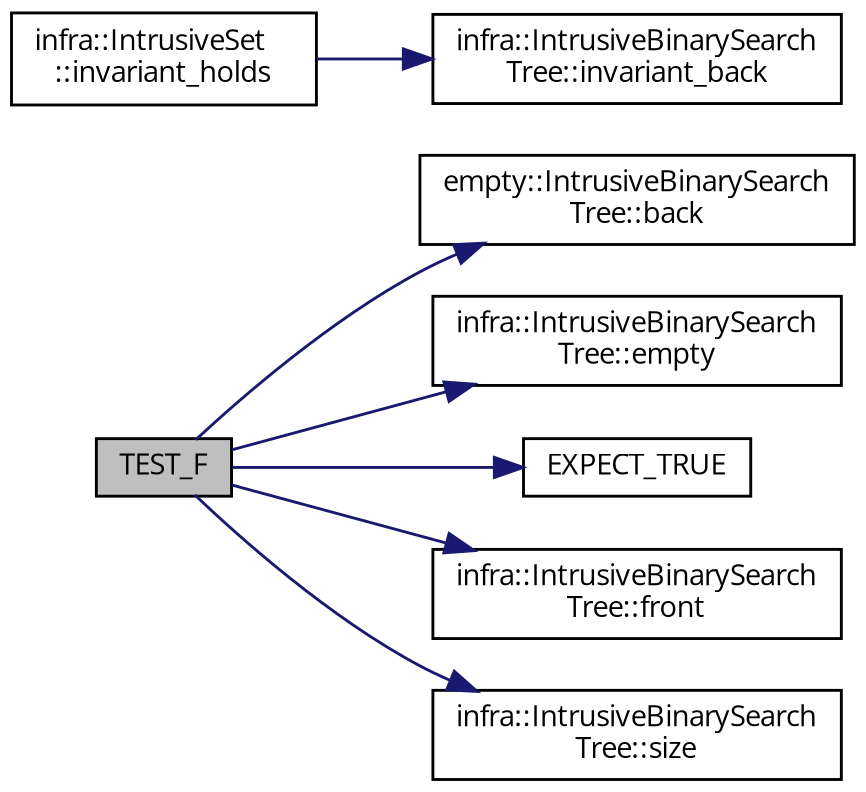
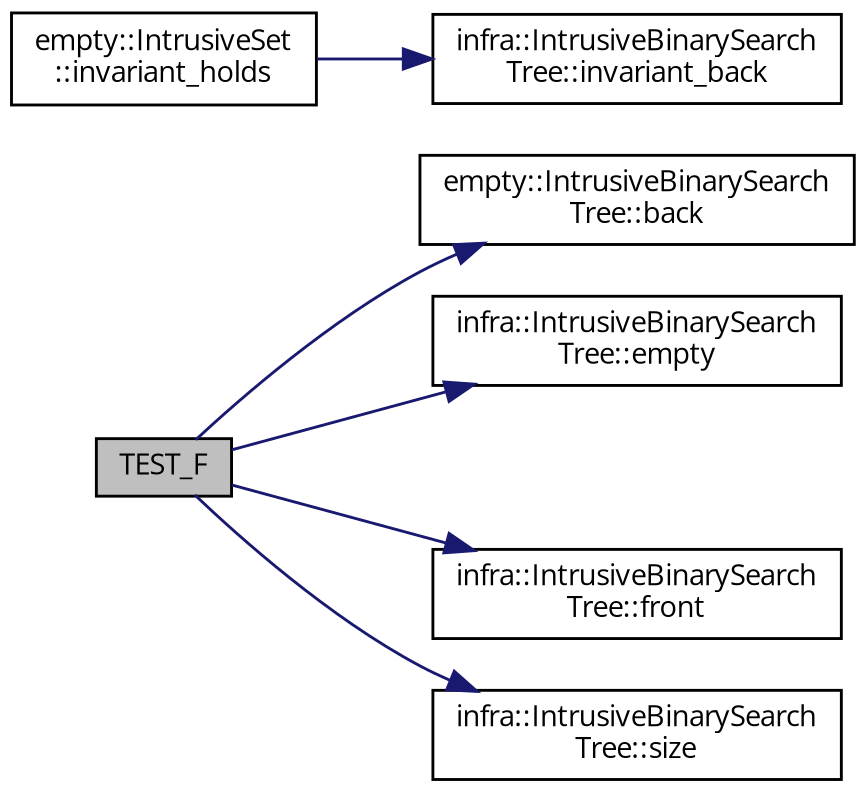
(164, 59) -> (164, 59)
(637, 467) -> none
